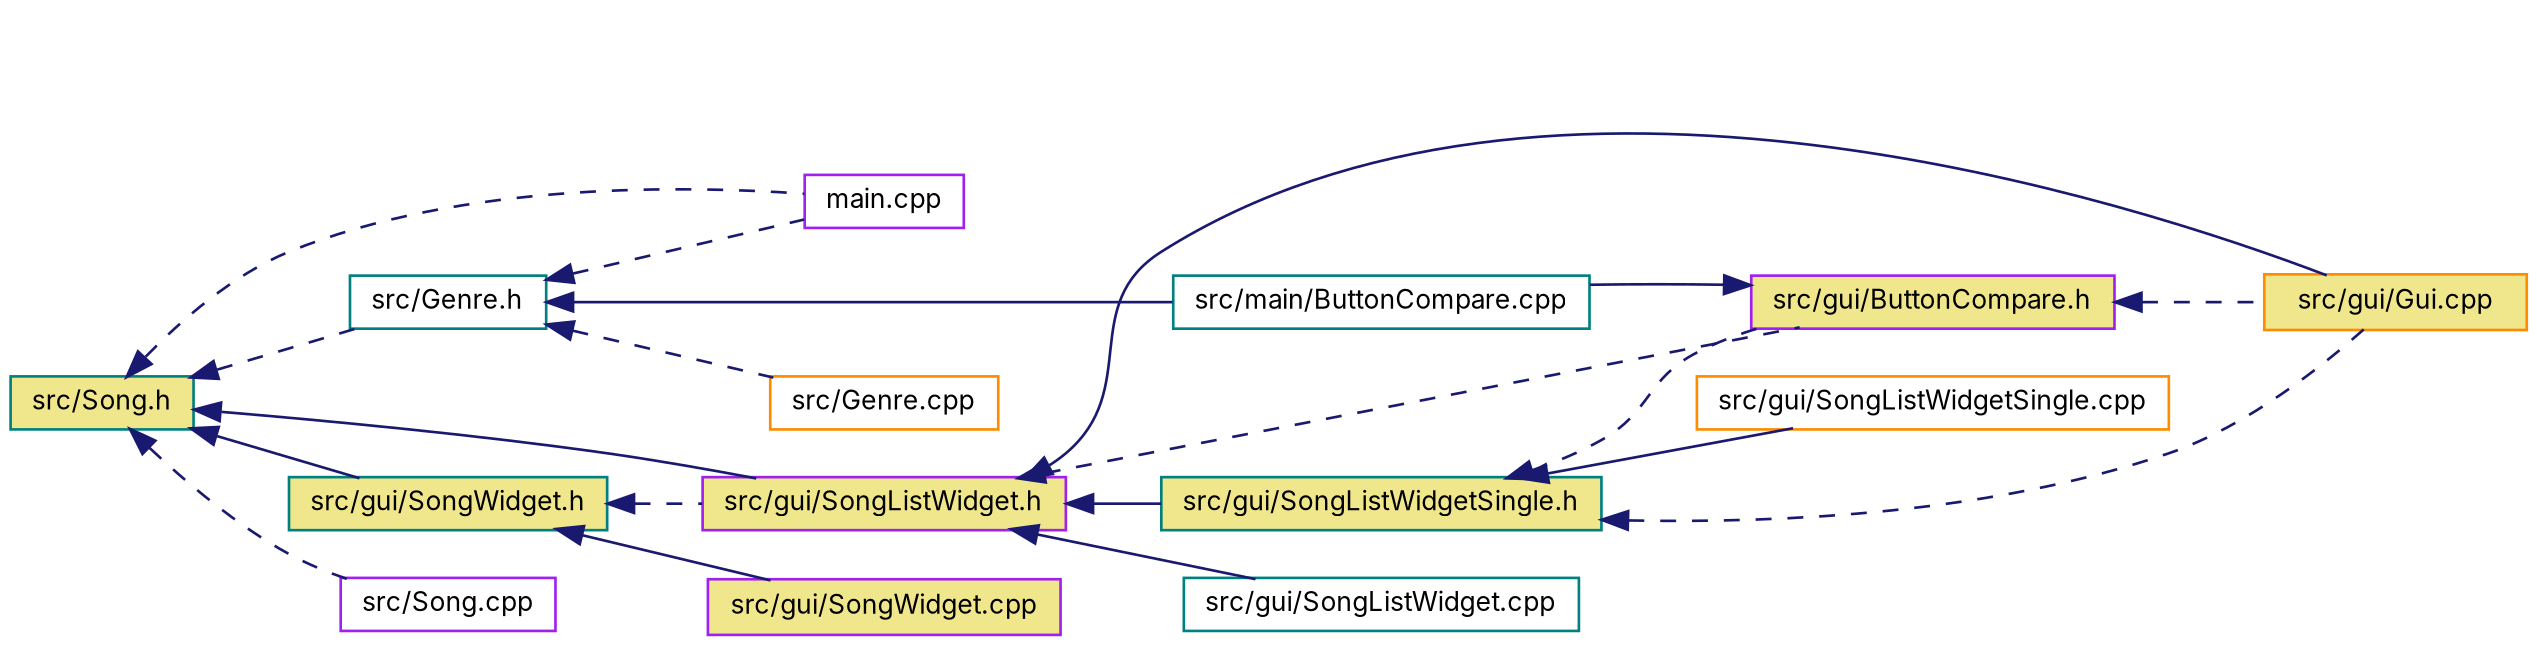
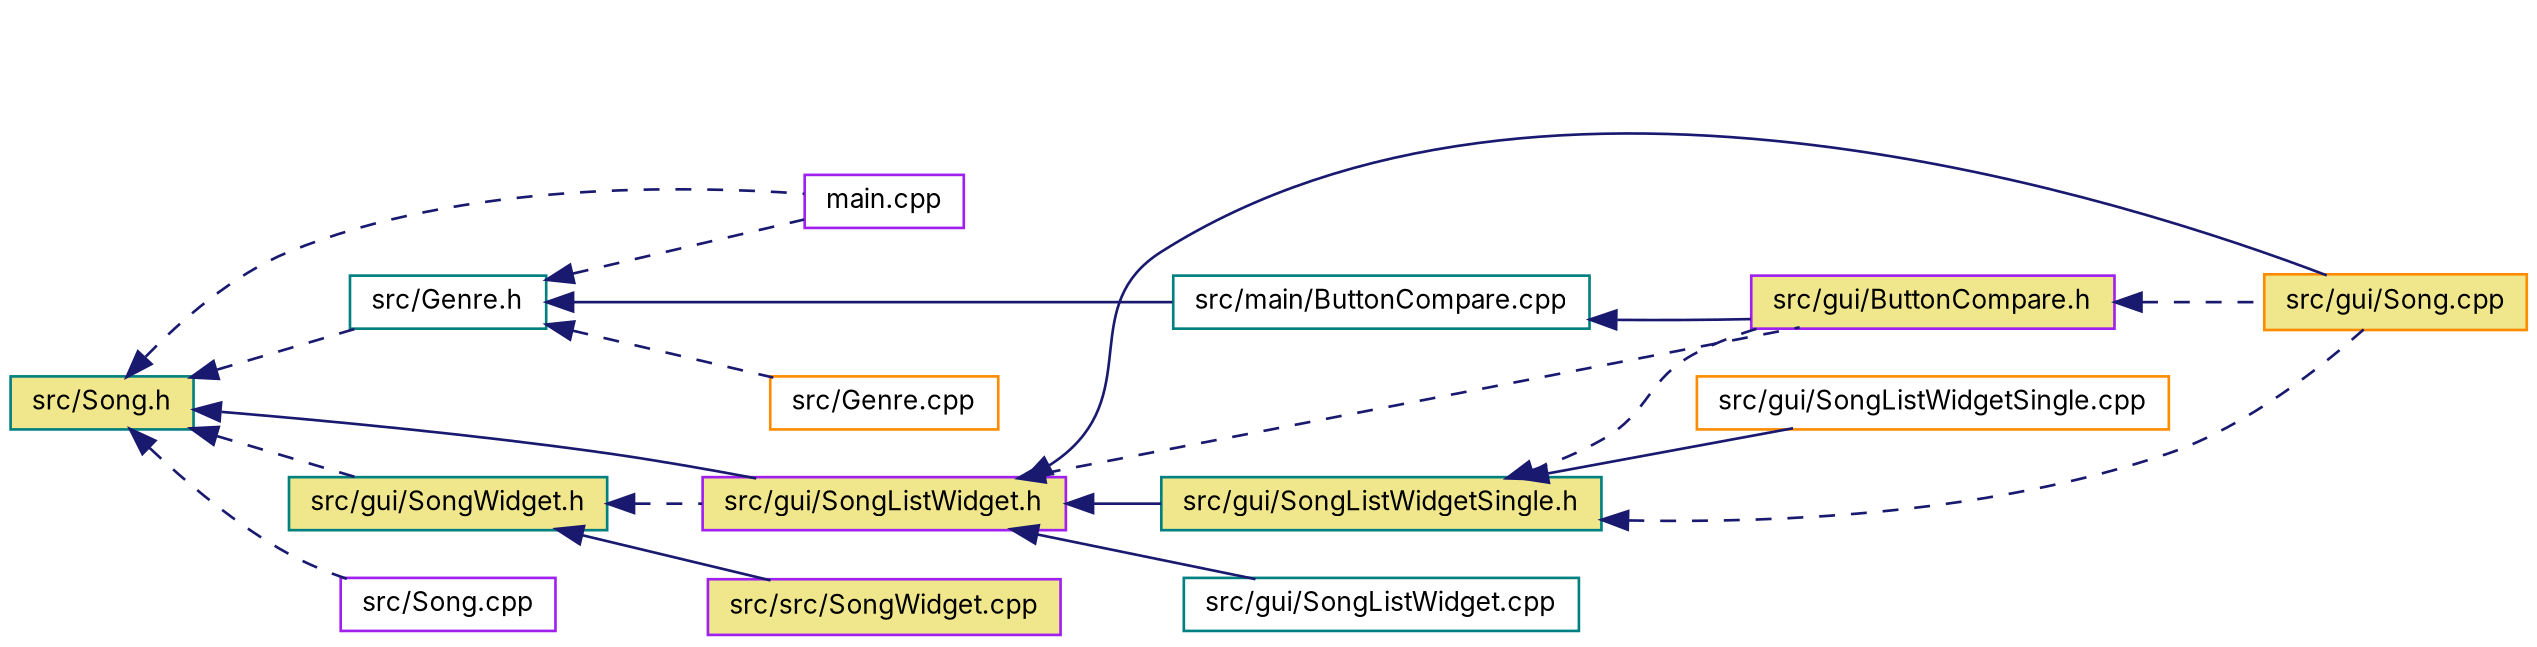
(1657, 284) -> (1684, 320)
(2396, 302) -> (2396, 302)
(288, 457) -> (288, 457)
(884, 607) -> (884, 607)
